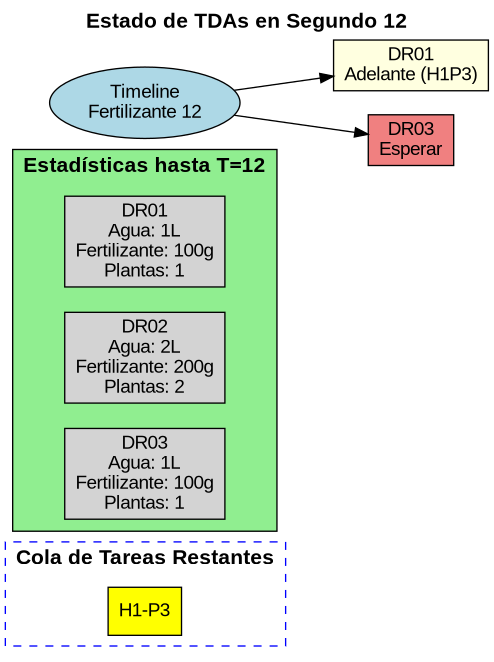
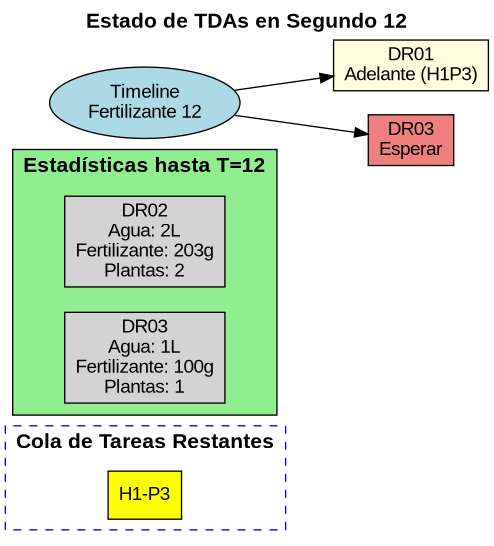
(145, 242) -> none
(145, 358) -> (145, 242)
